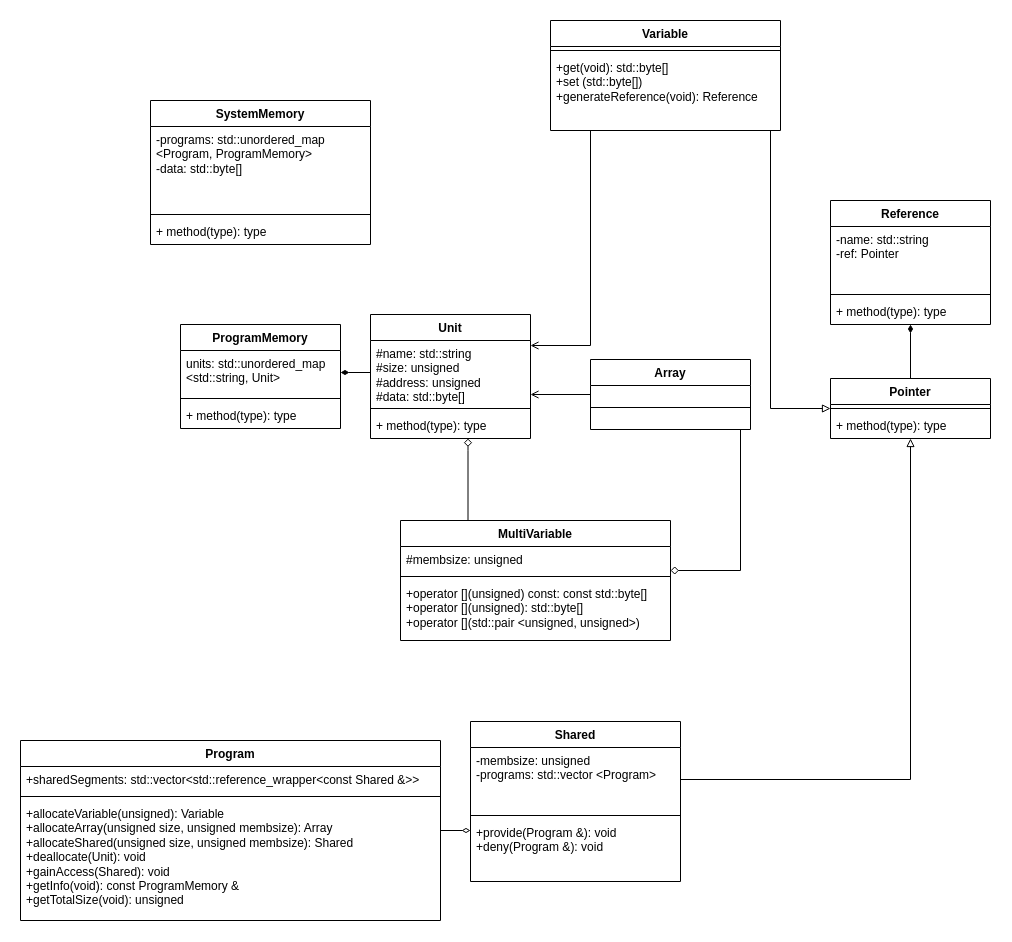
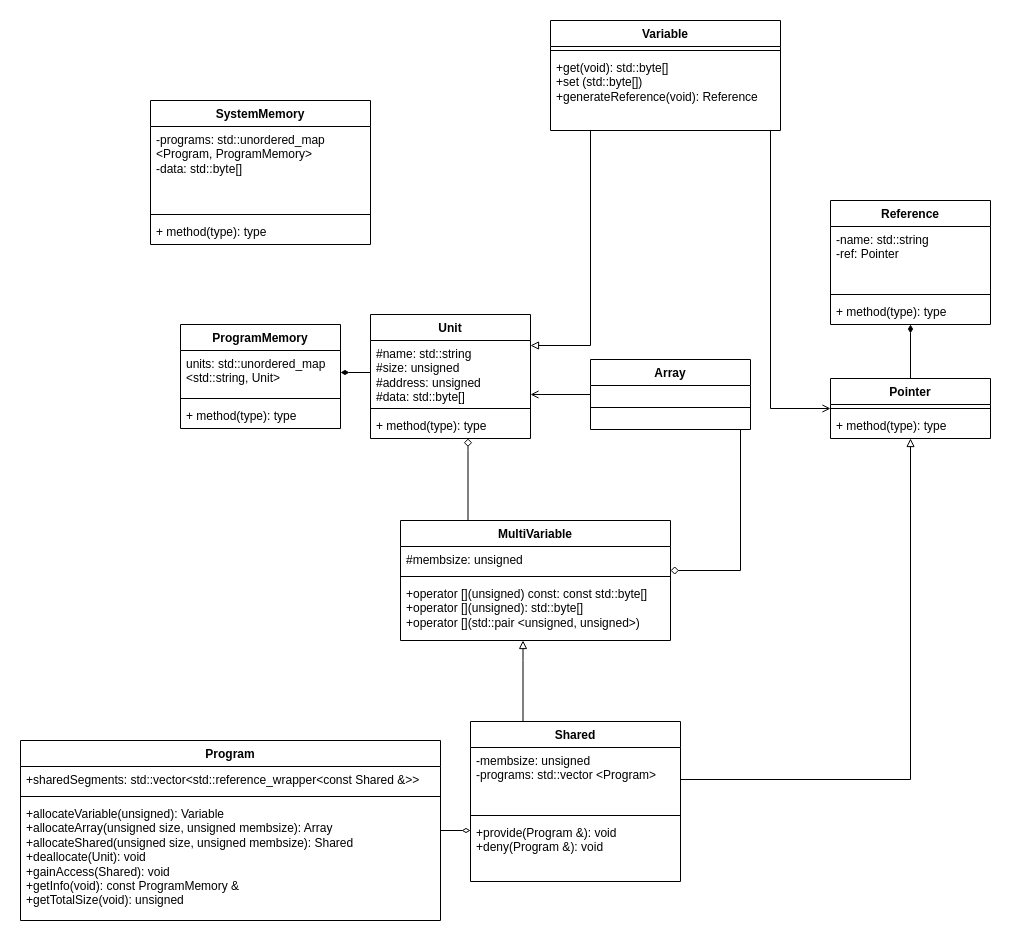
(537, 346) -> (540, 346)
(821, 409) -> (824, 409)
none -> (523, 686)
